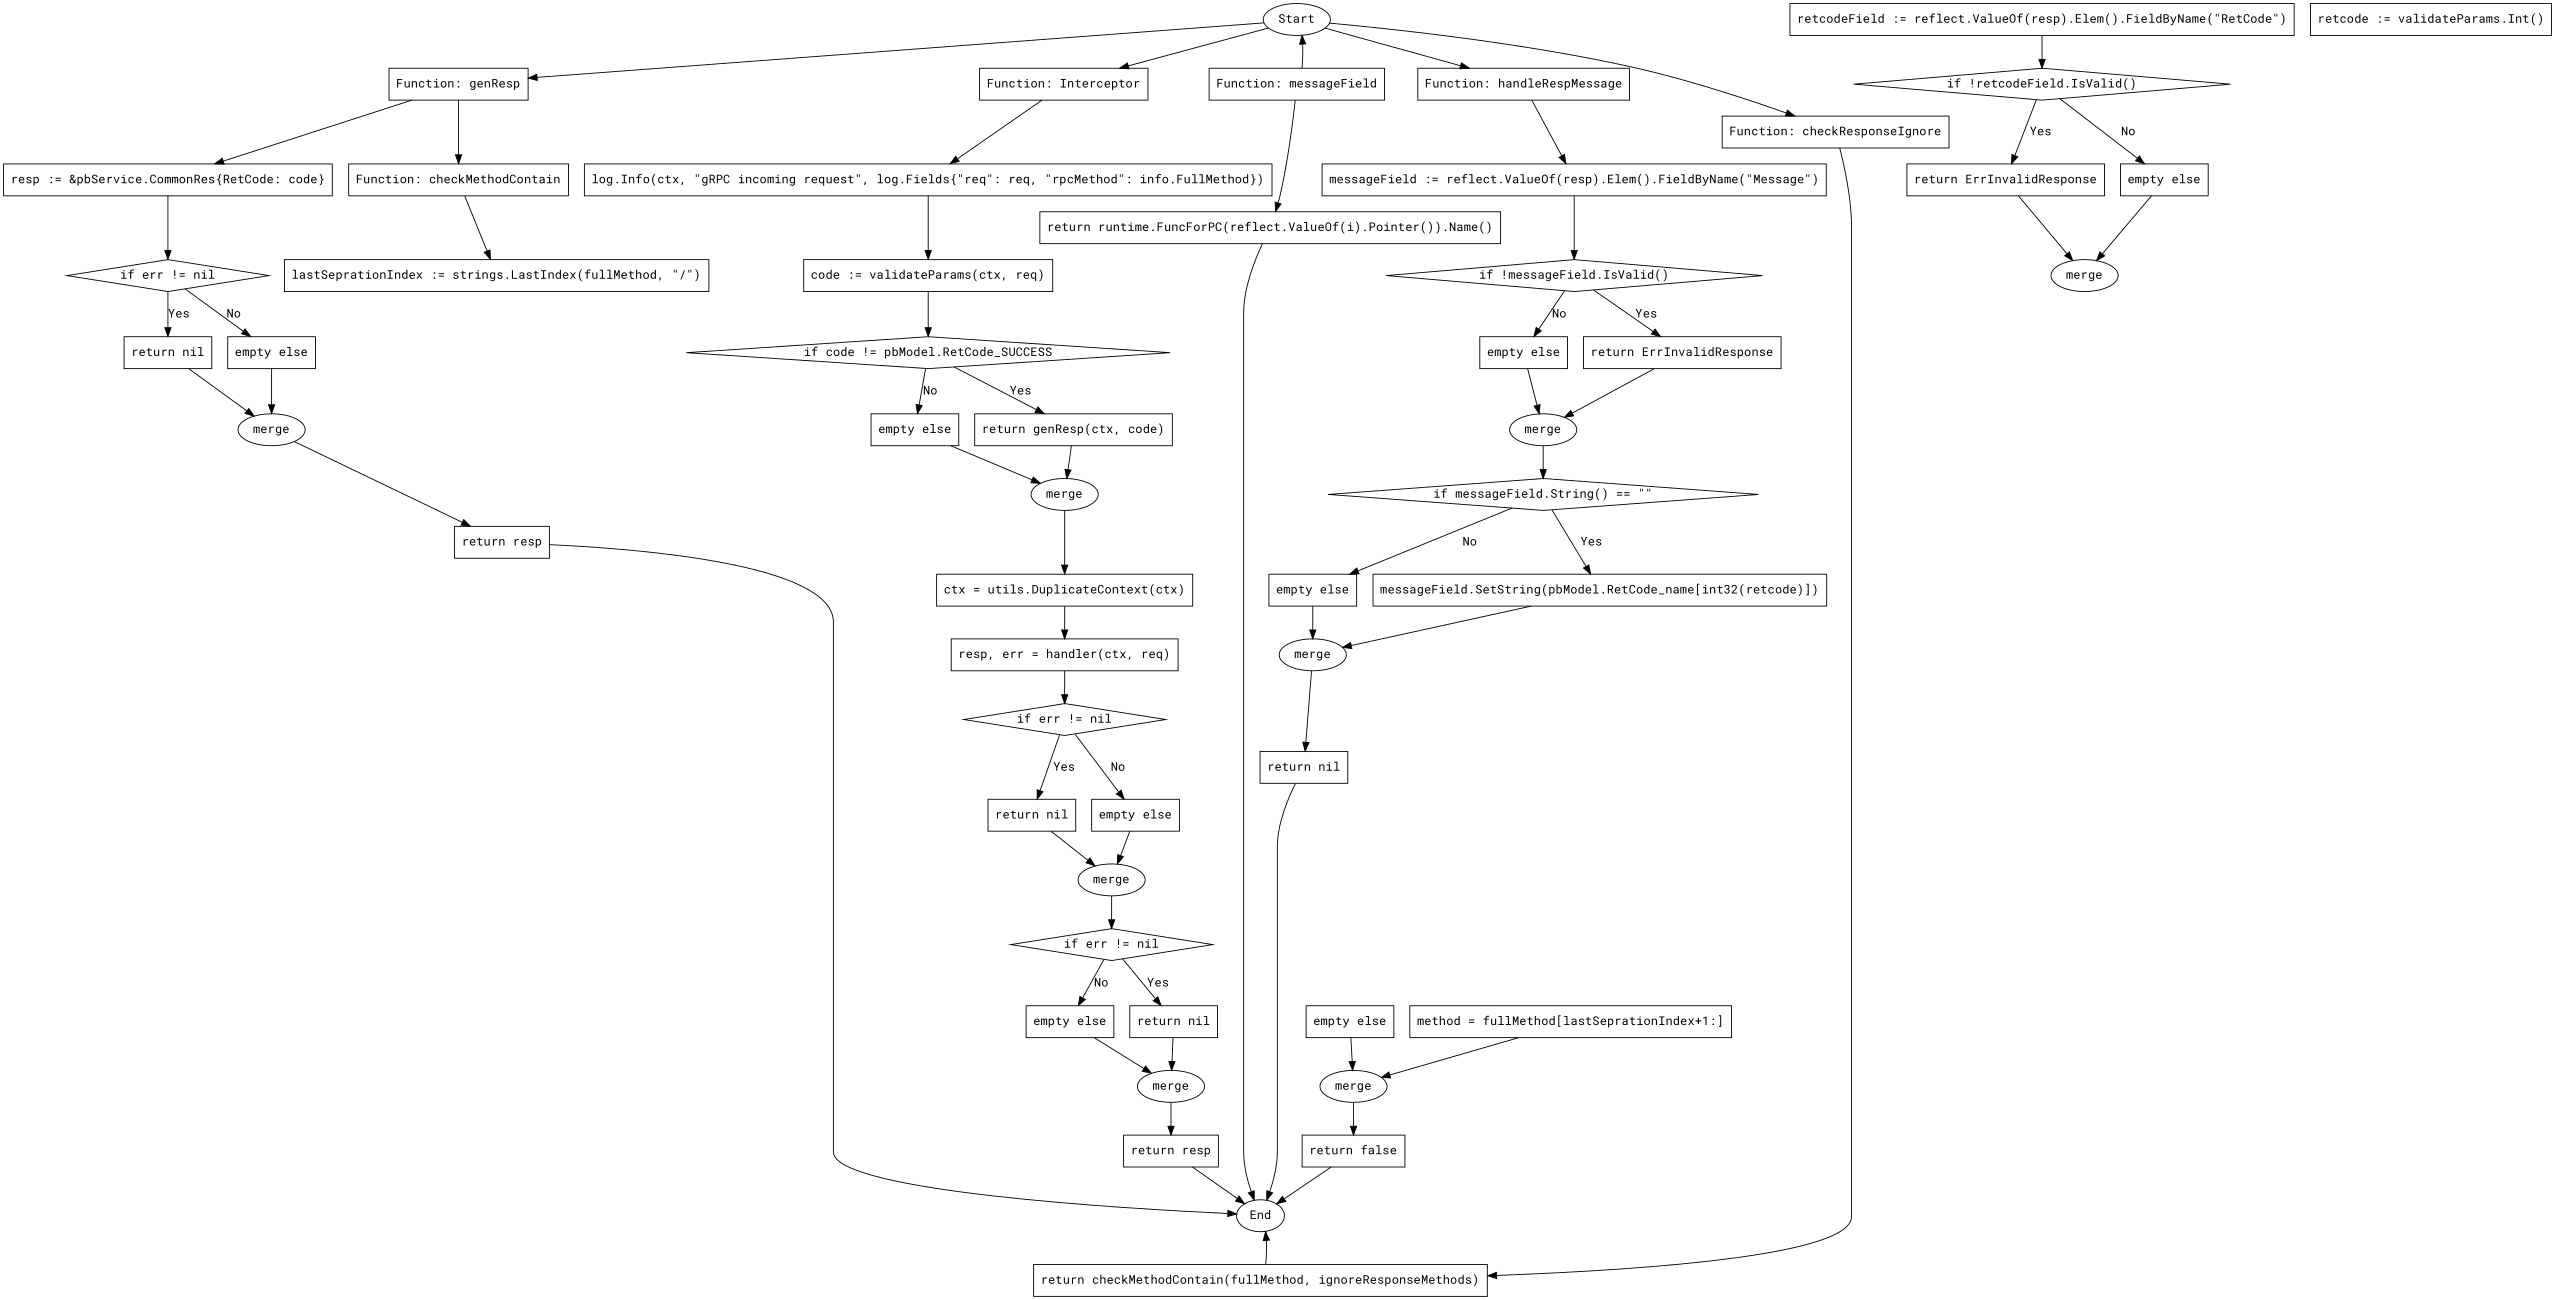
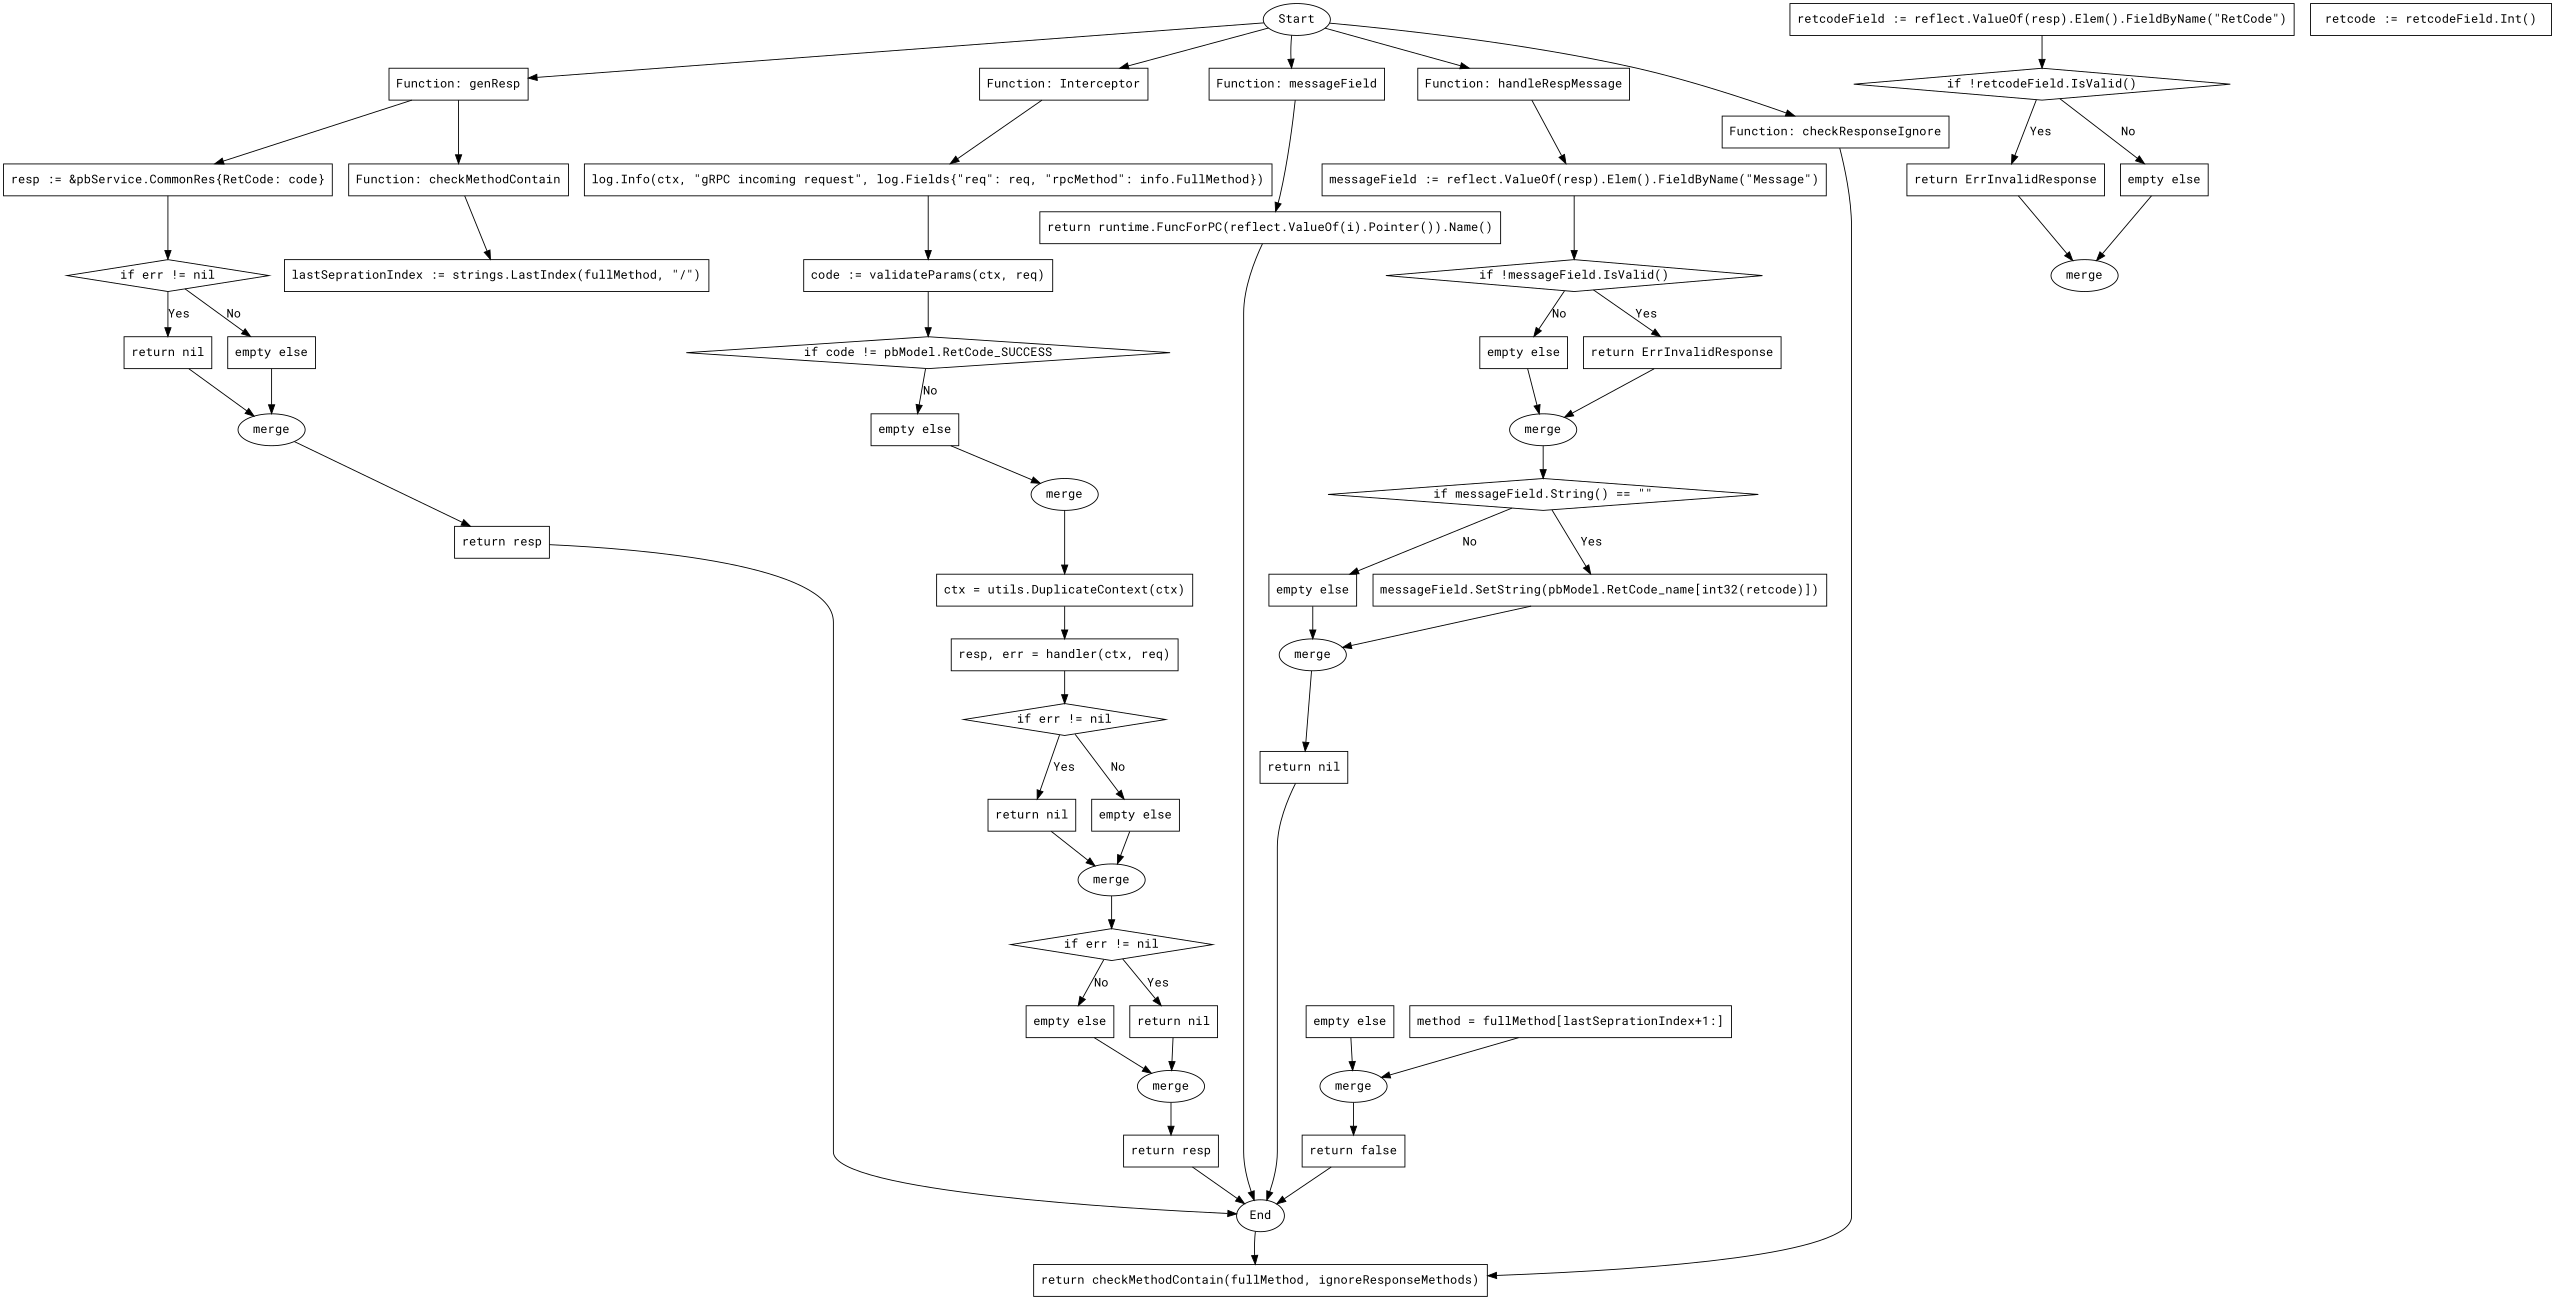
(2431, 19) -> (2431, 19)
(1303, 56) -> (1291, 47)
(1074, 430) -> none
(1266, 1252) -> (1255, 1243)
